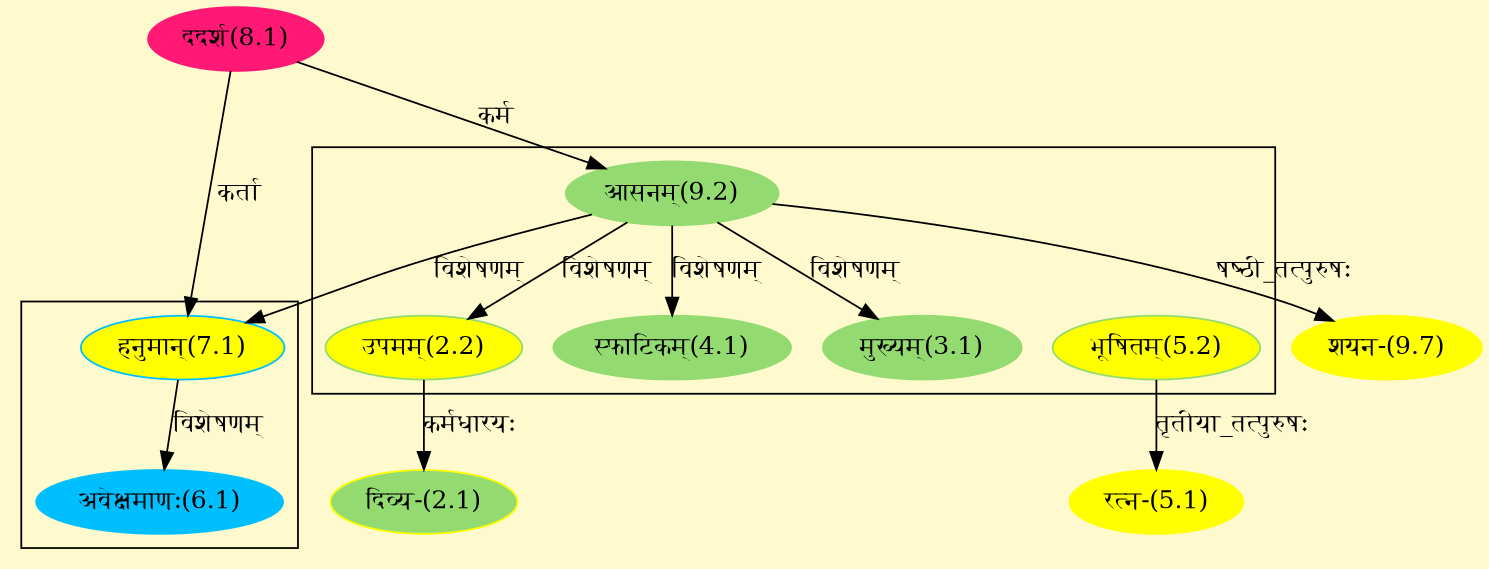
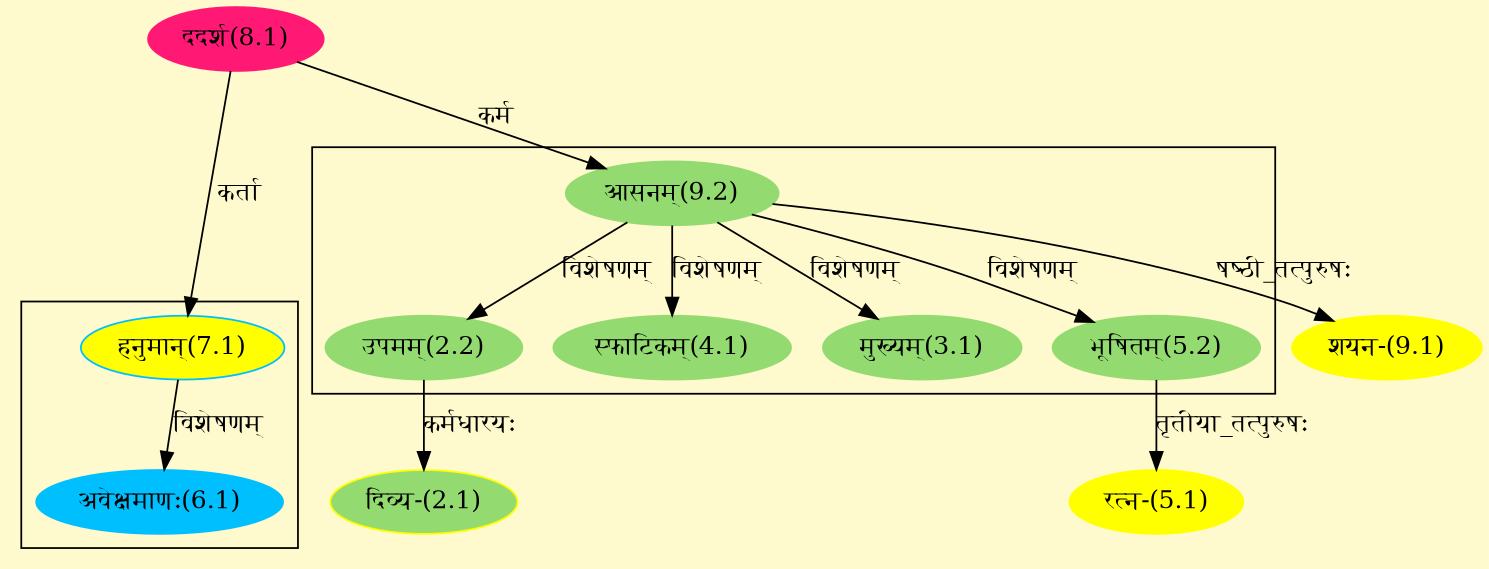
(426, 260) -> (916, 260)
(424, 348) -> (424, 348)
(1156, 348) -> (1156, 348)
(1387, 348) -> (1387, 348)
